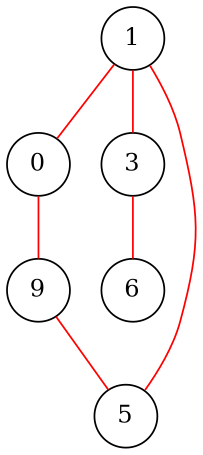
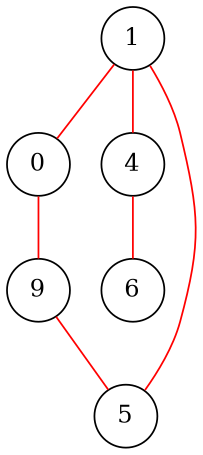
(133, 164) -> (133, 164)
